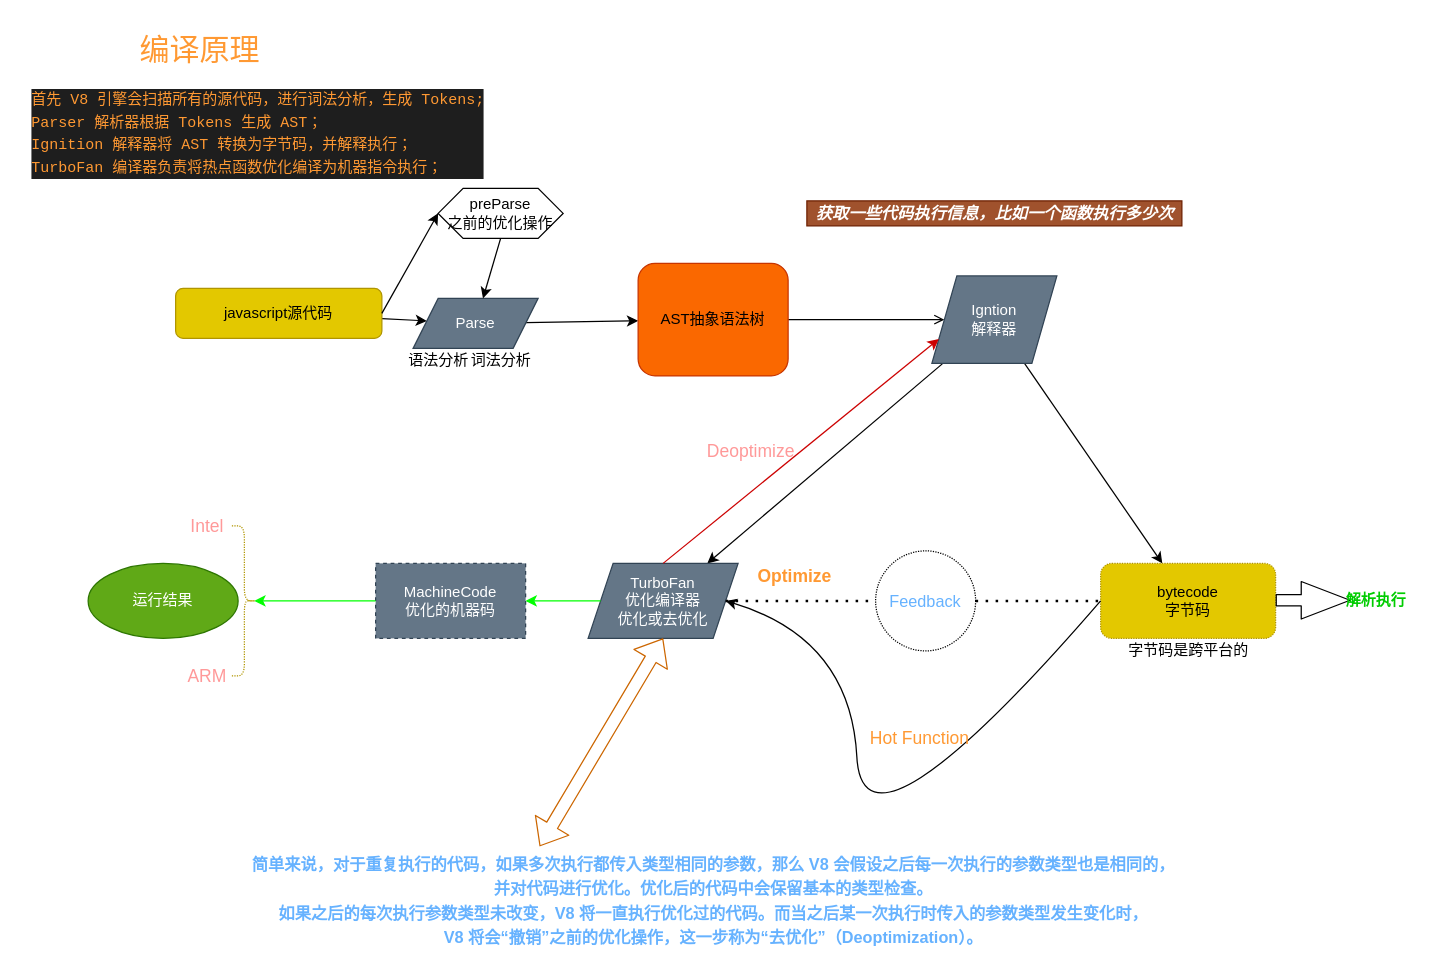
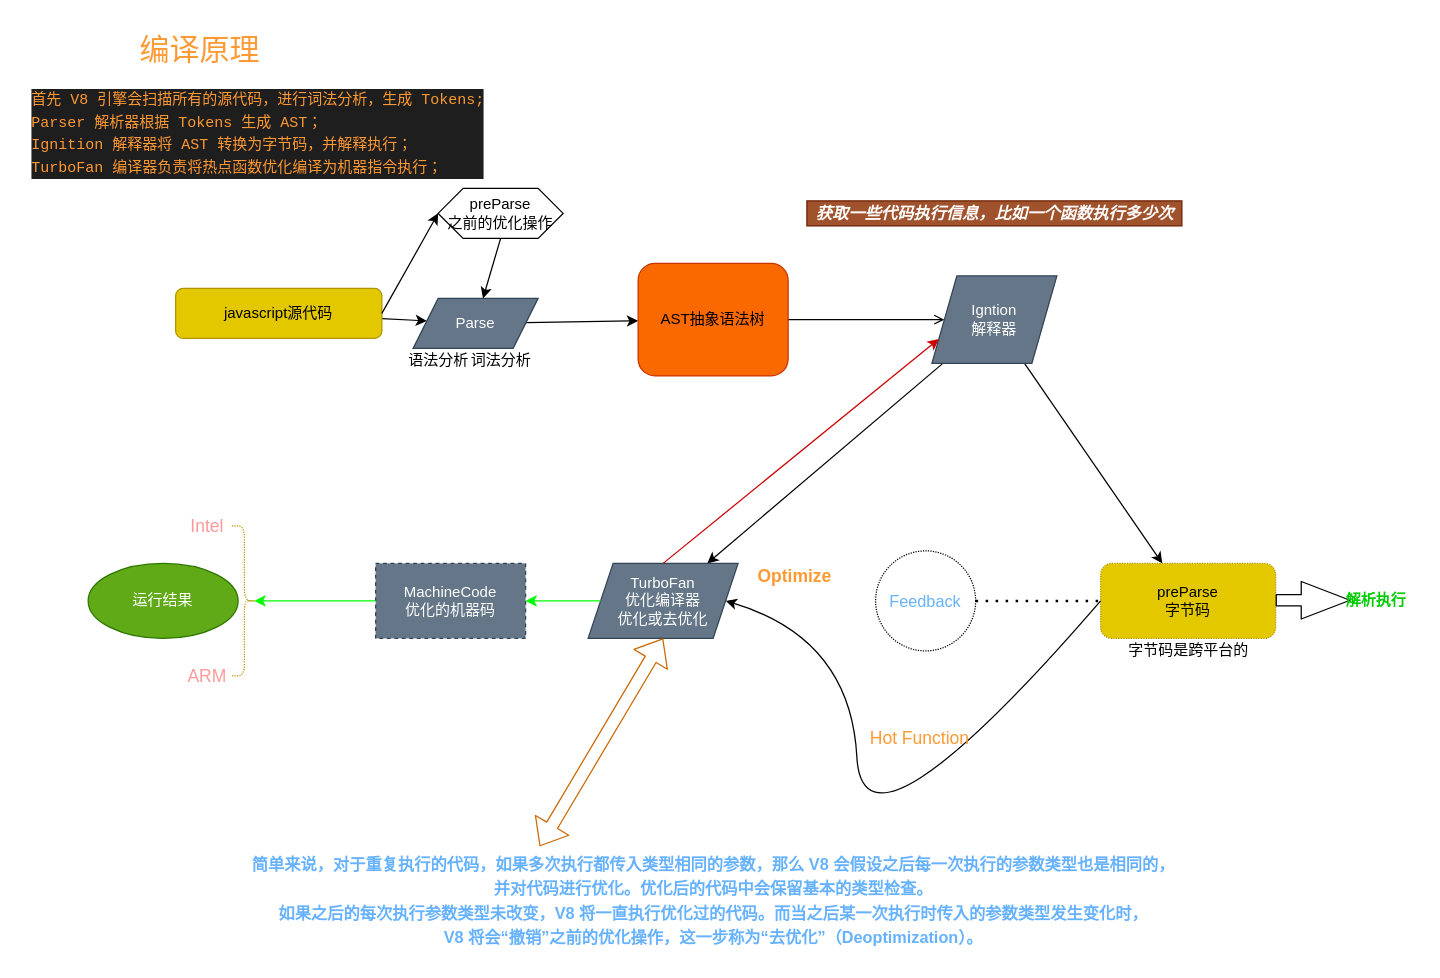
(751, 451) -> none
(804, 601) -> none
(1188, 601) -> (1188, 601)
